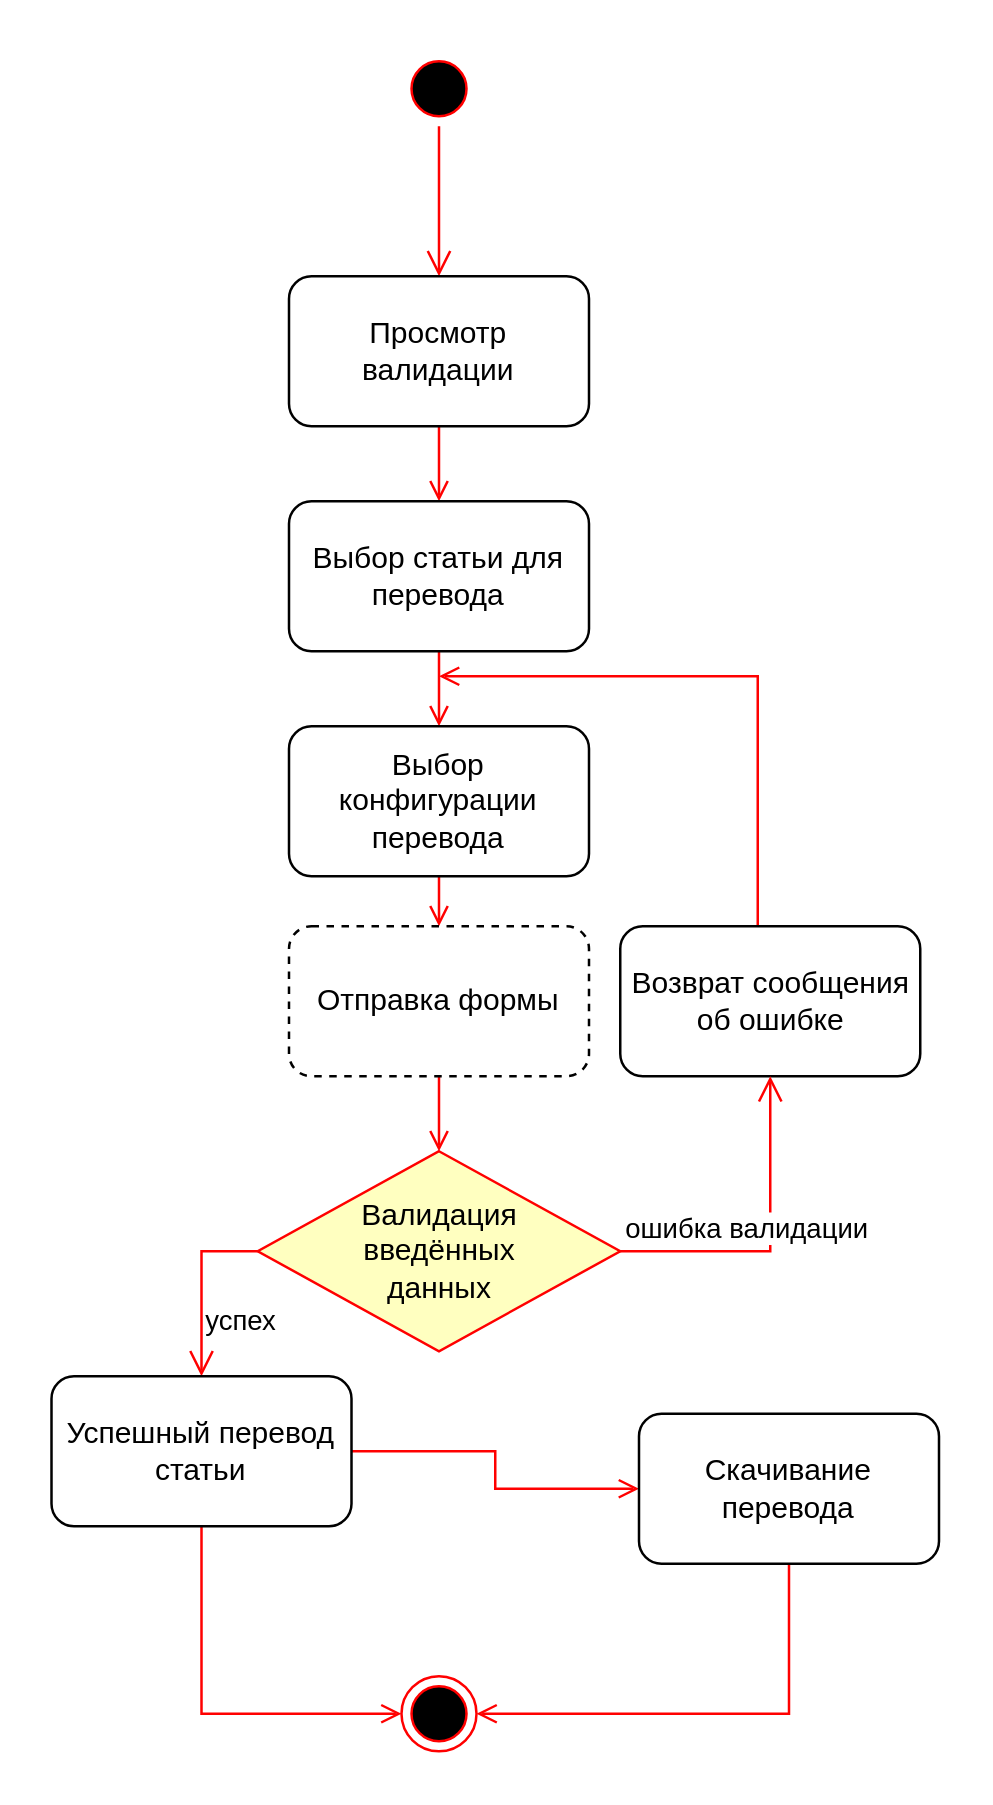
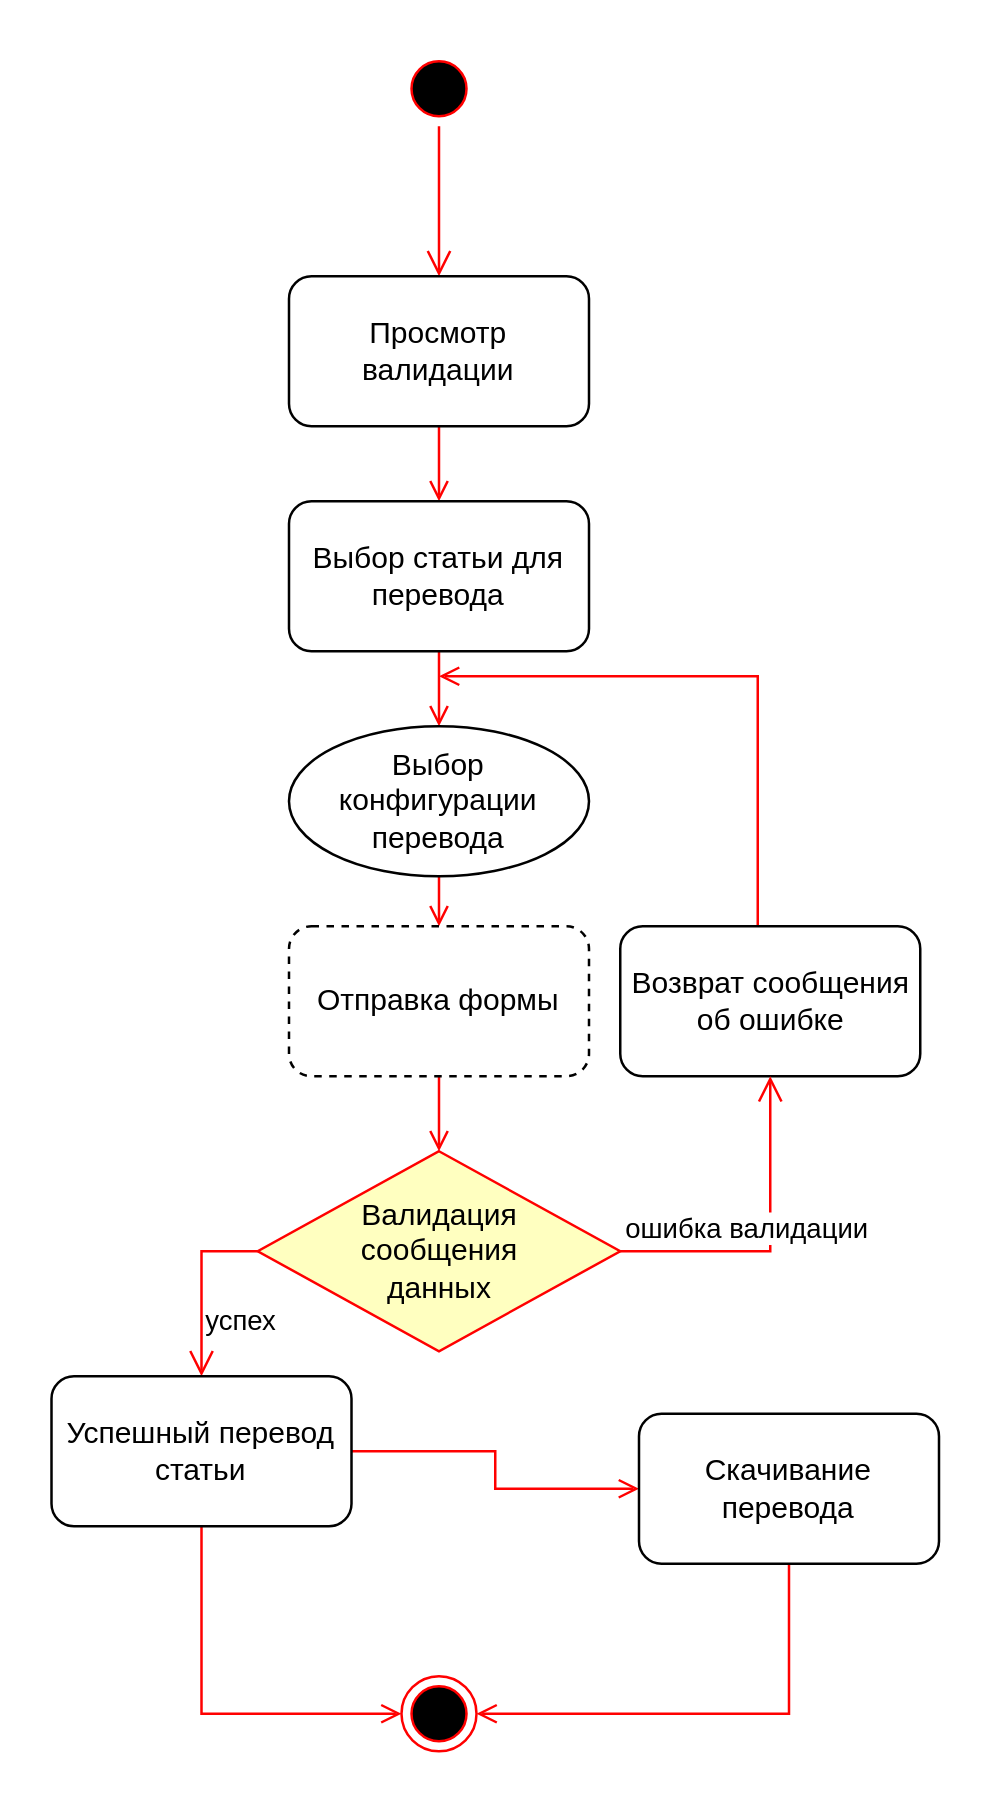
(439, 801) -> (439, 801)
(440, 1251) -> (440, 1251)
